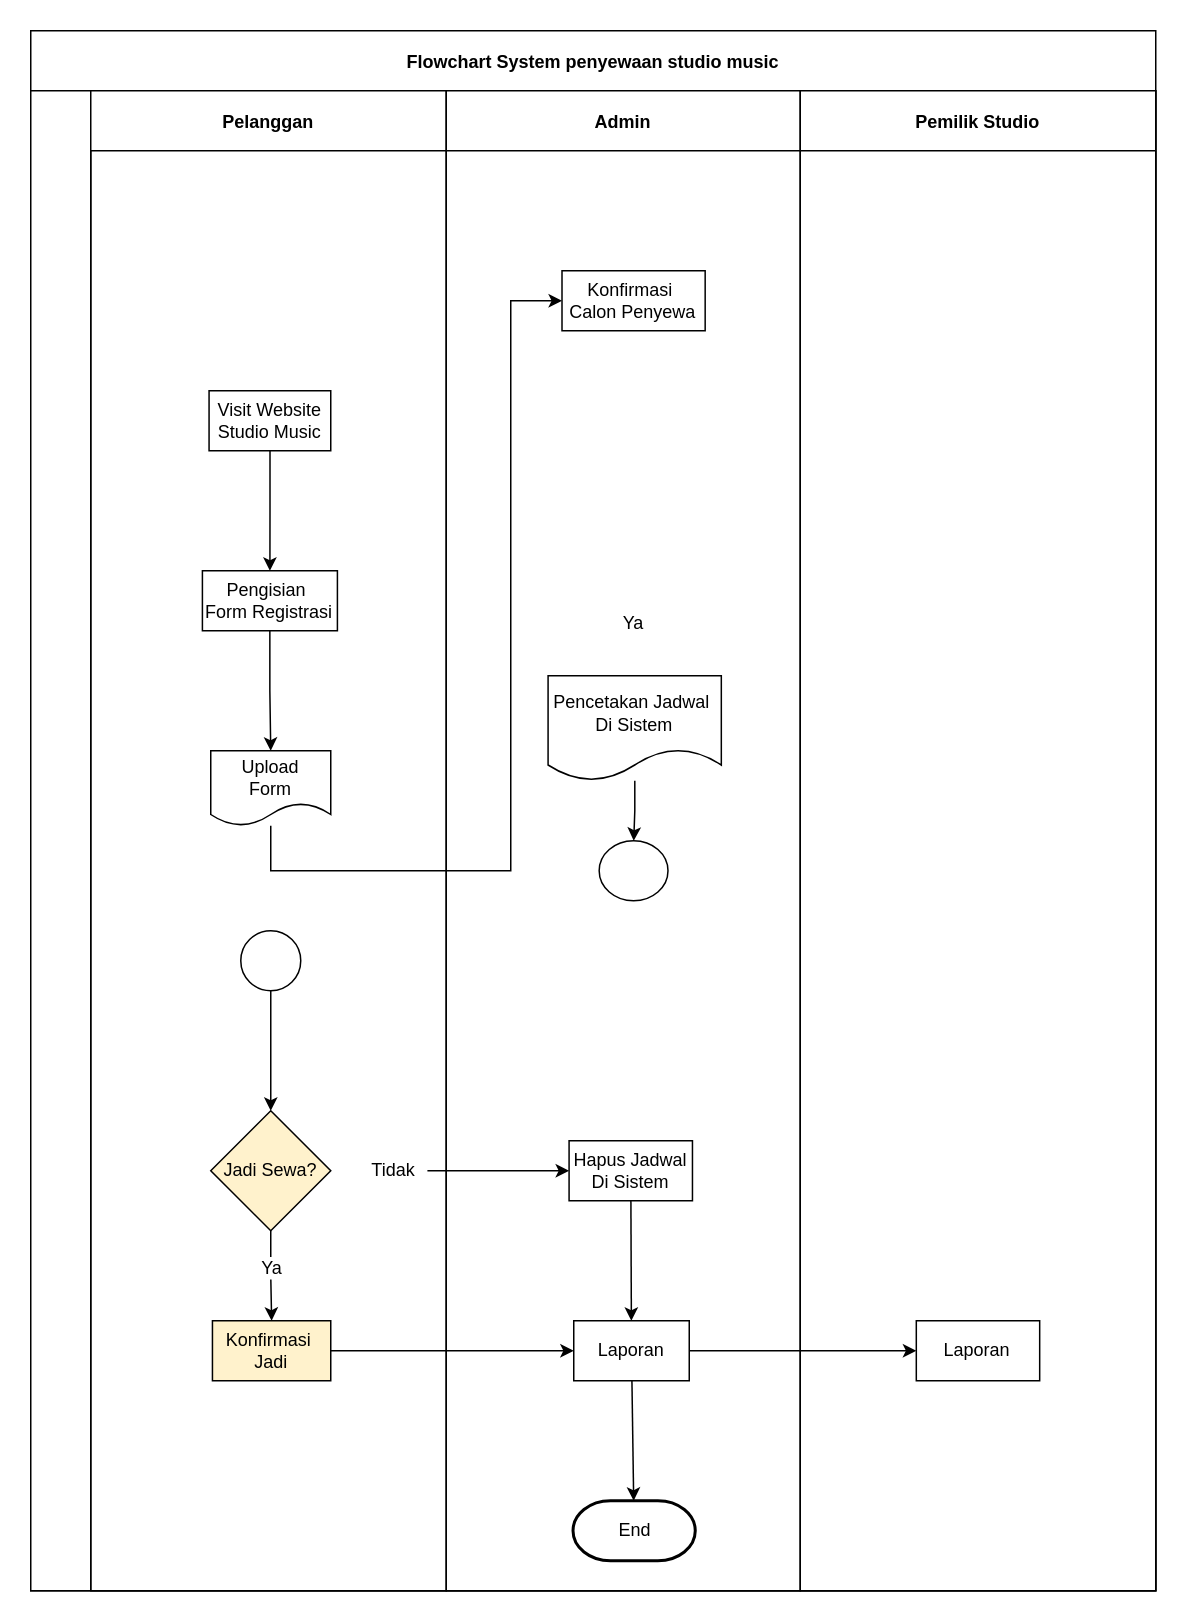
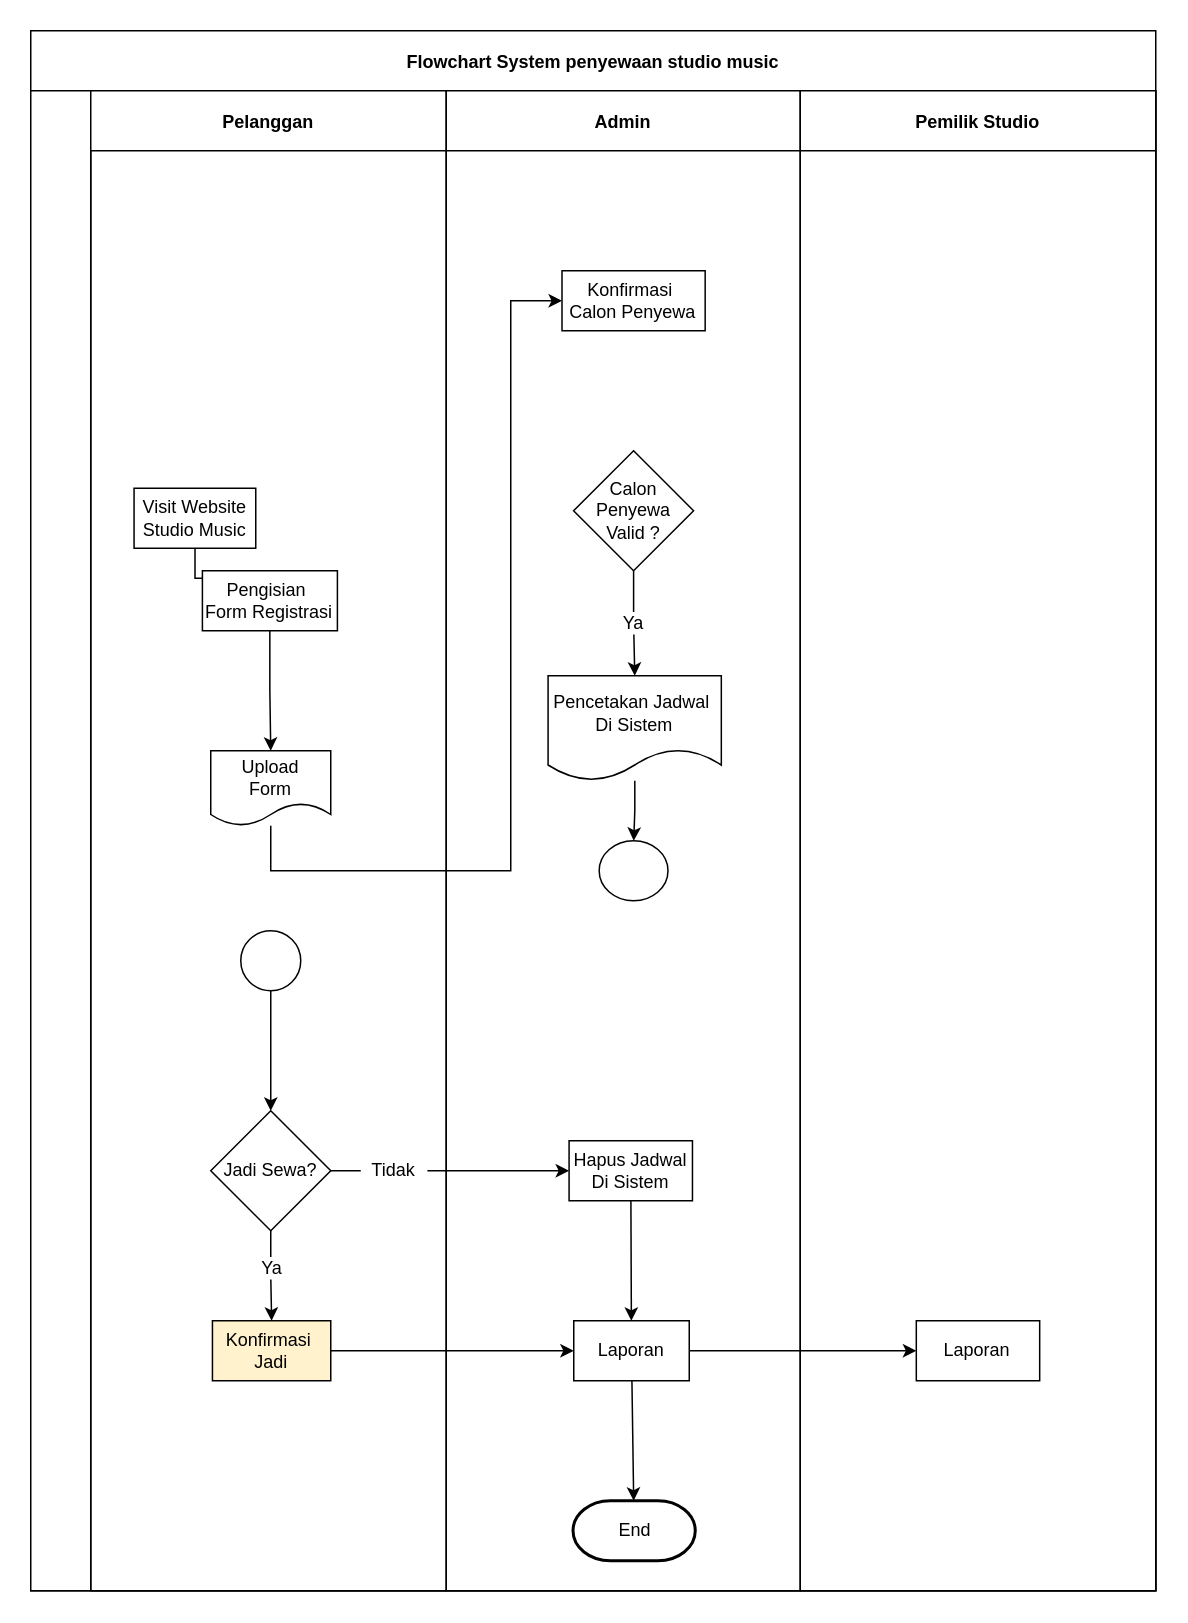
(270, 421) -> (195, 518)
none -> (634, 511)
none -> (634, 592)
(271, 1171) -> (271, 1171)
none -> (346, 1171)
